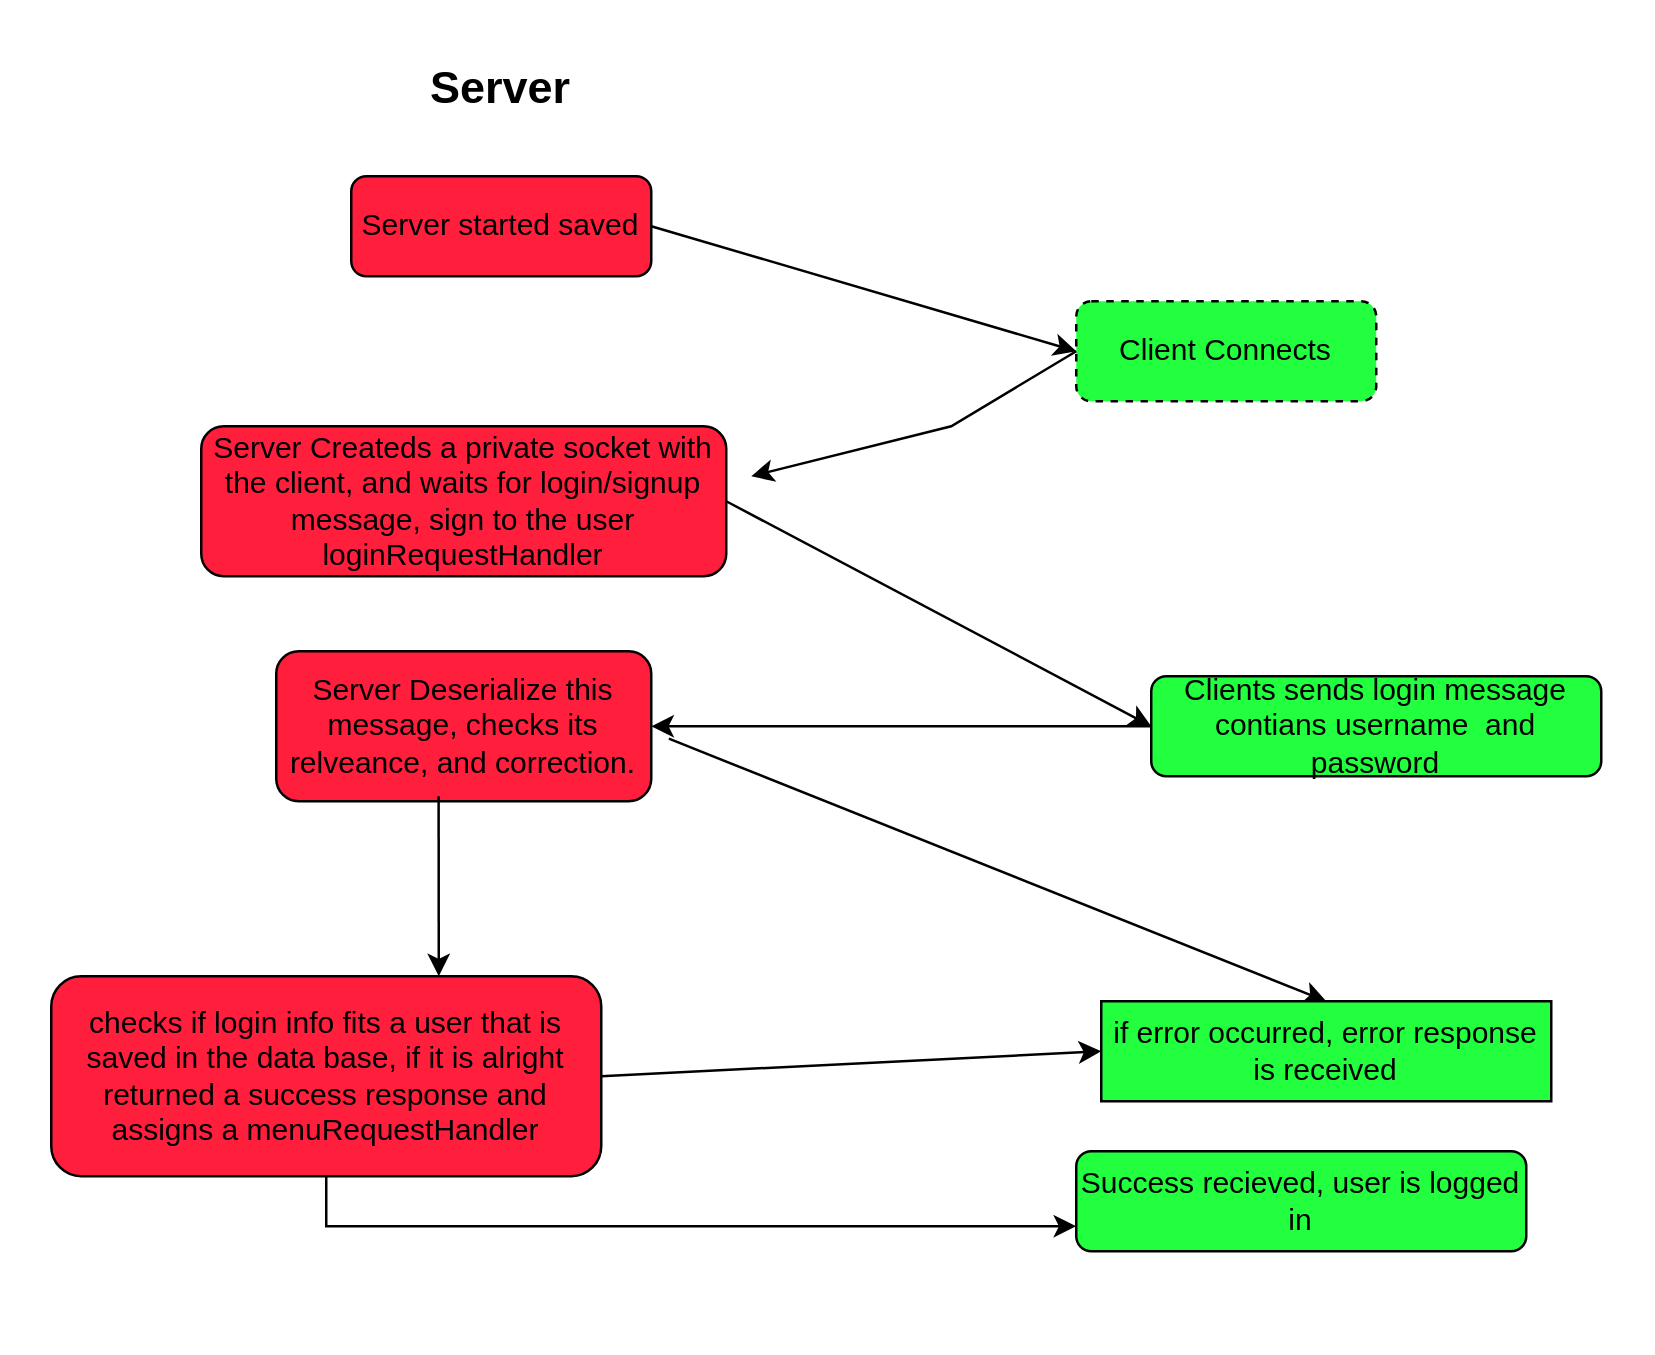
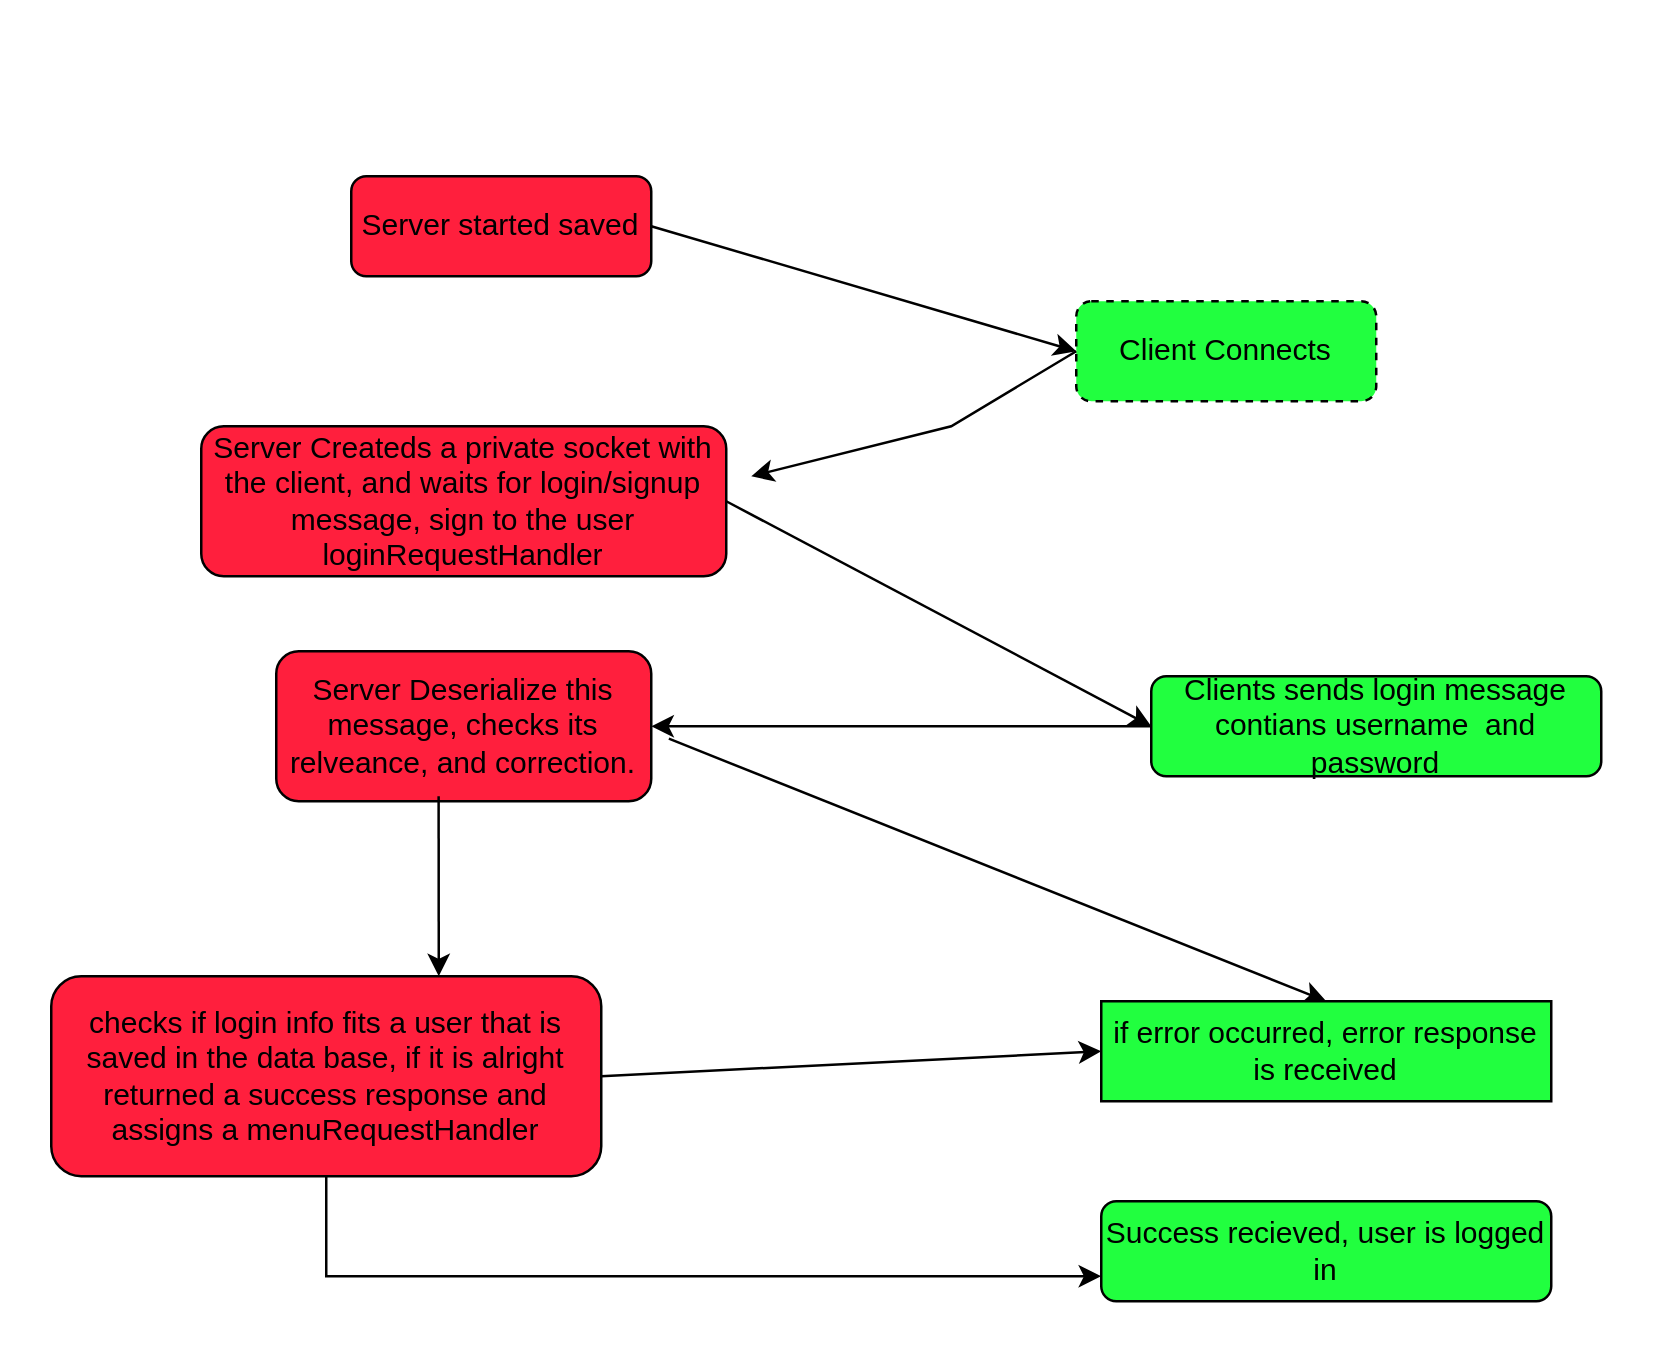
(501, 89) -> none
(1301, 1201) -> (1326, 1251)
